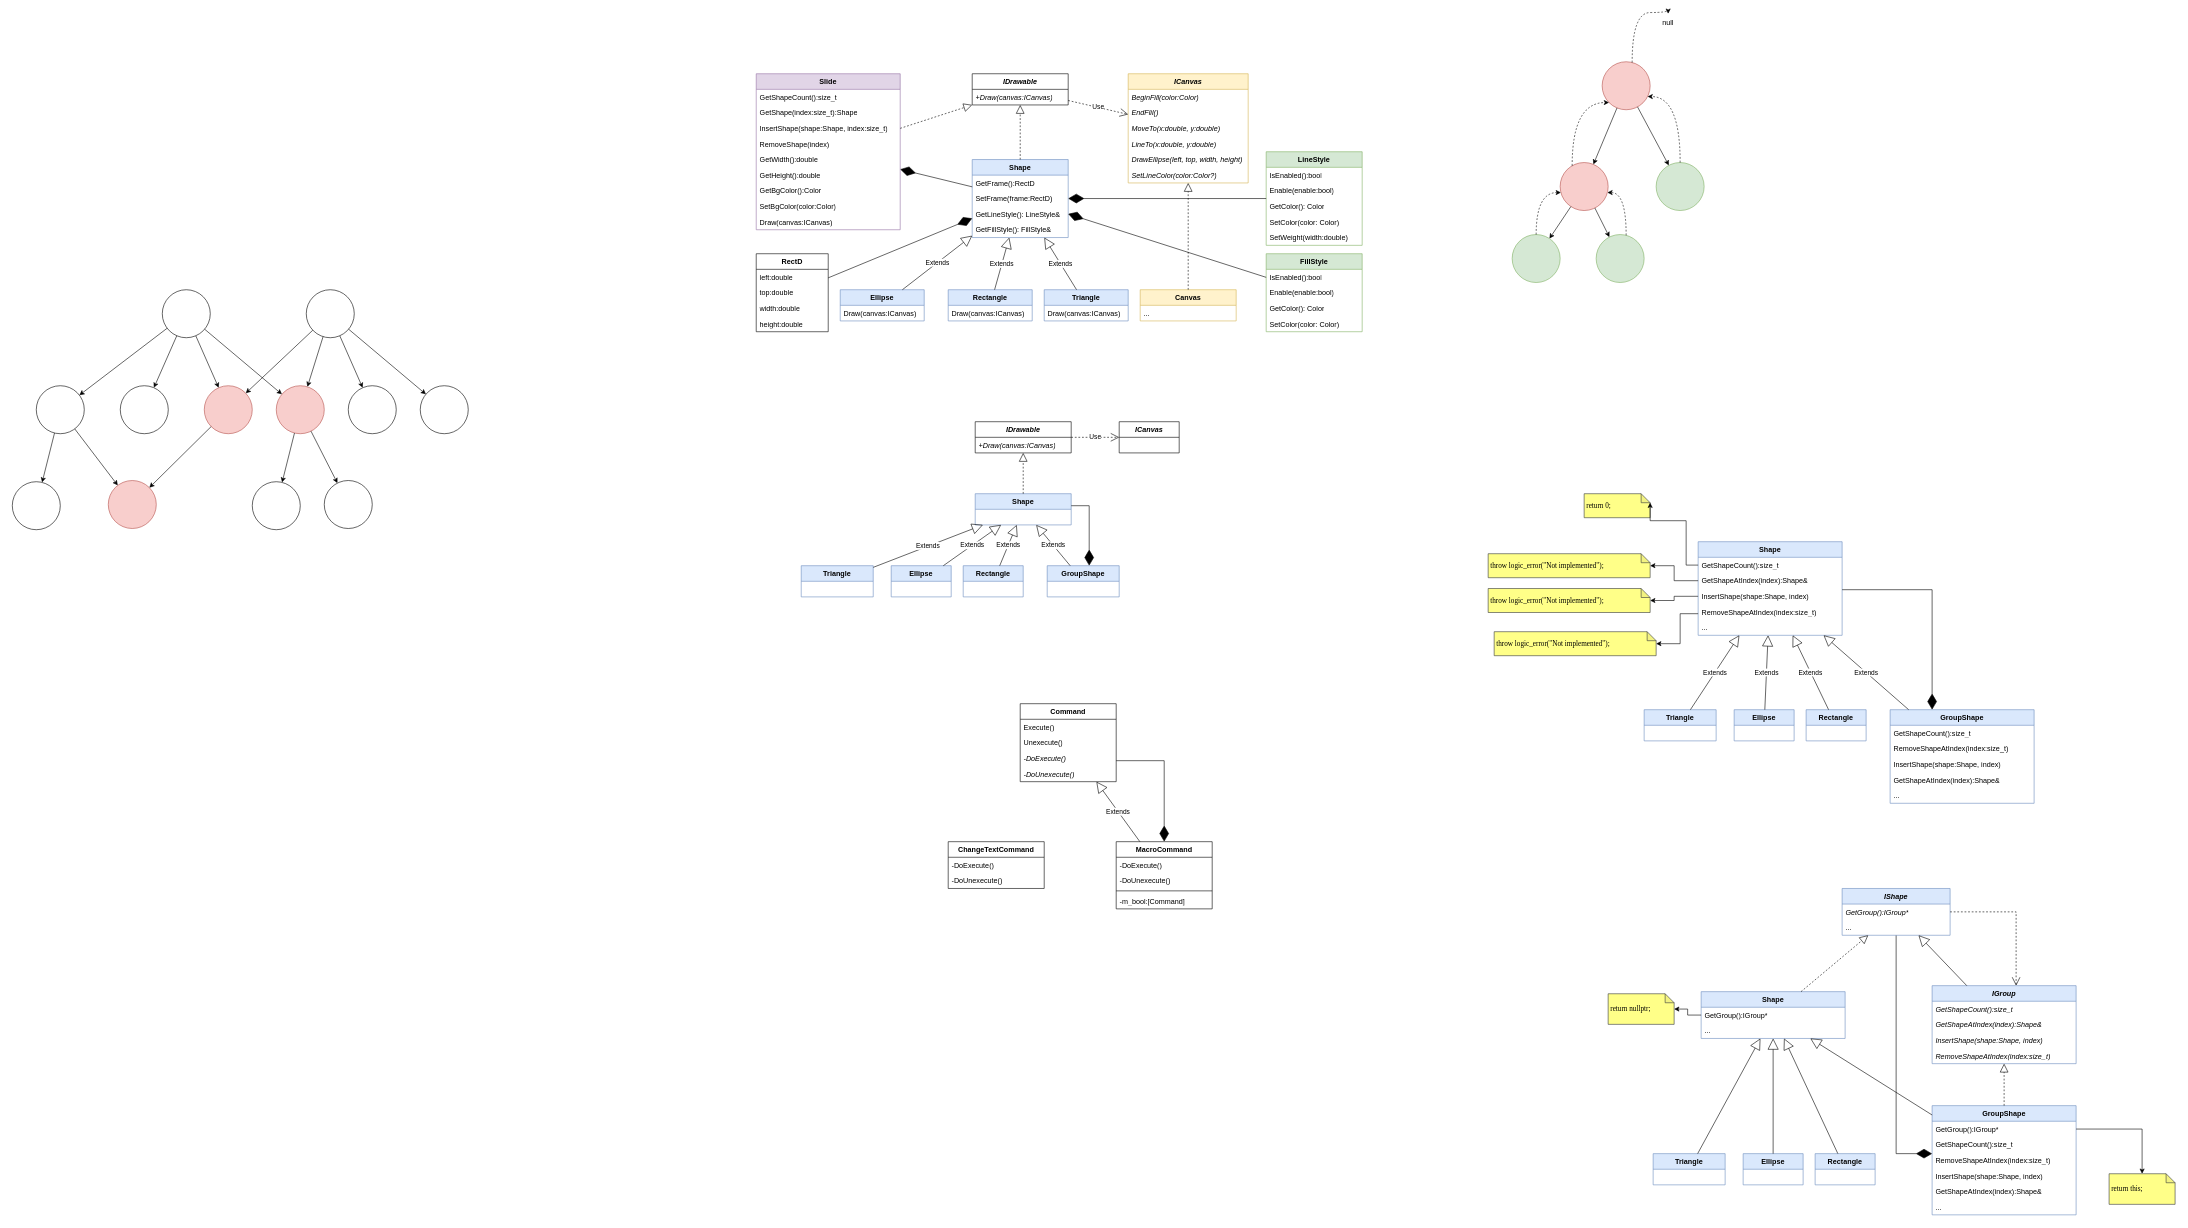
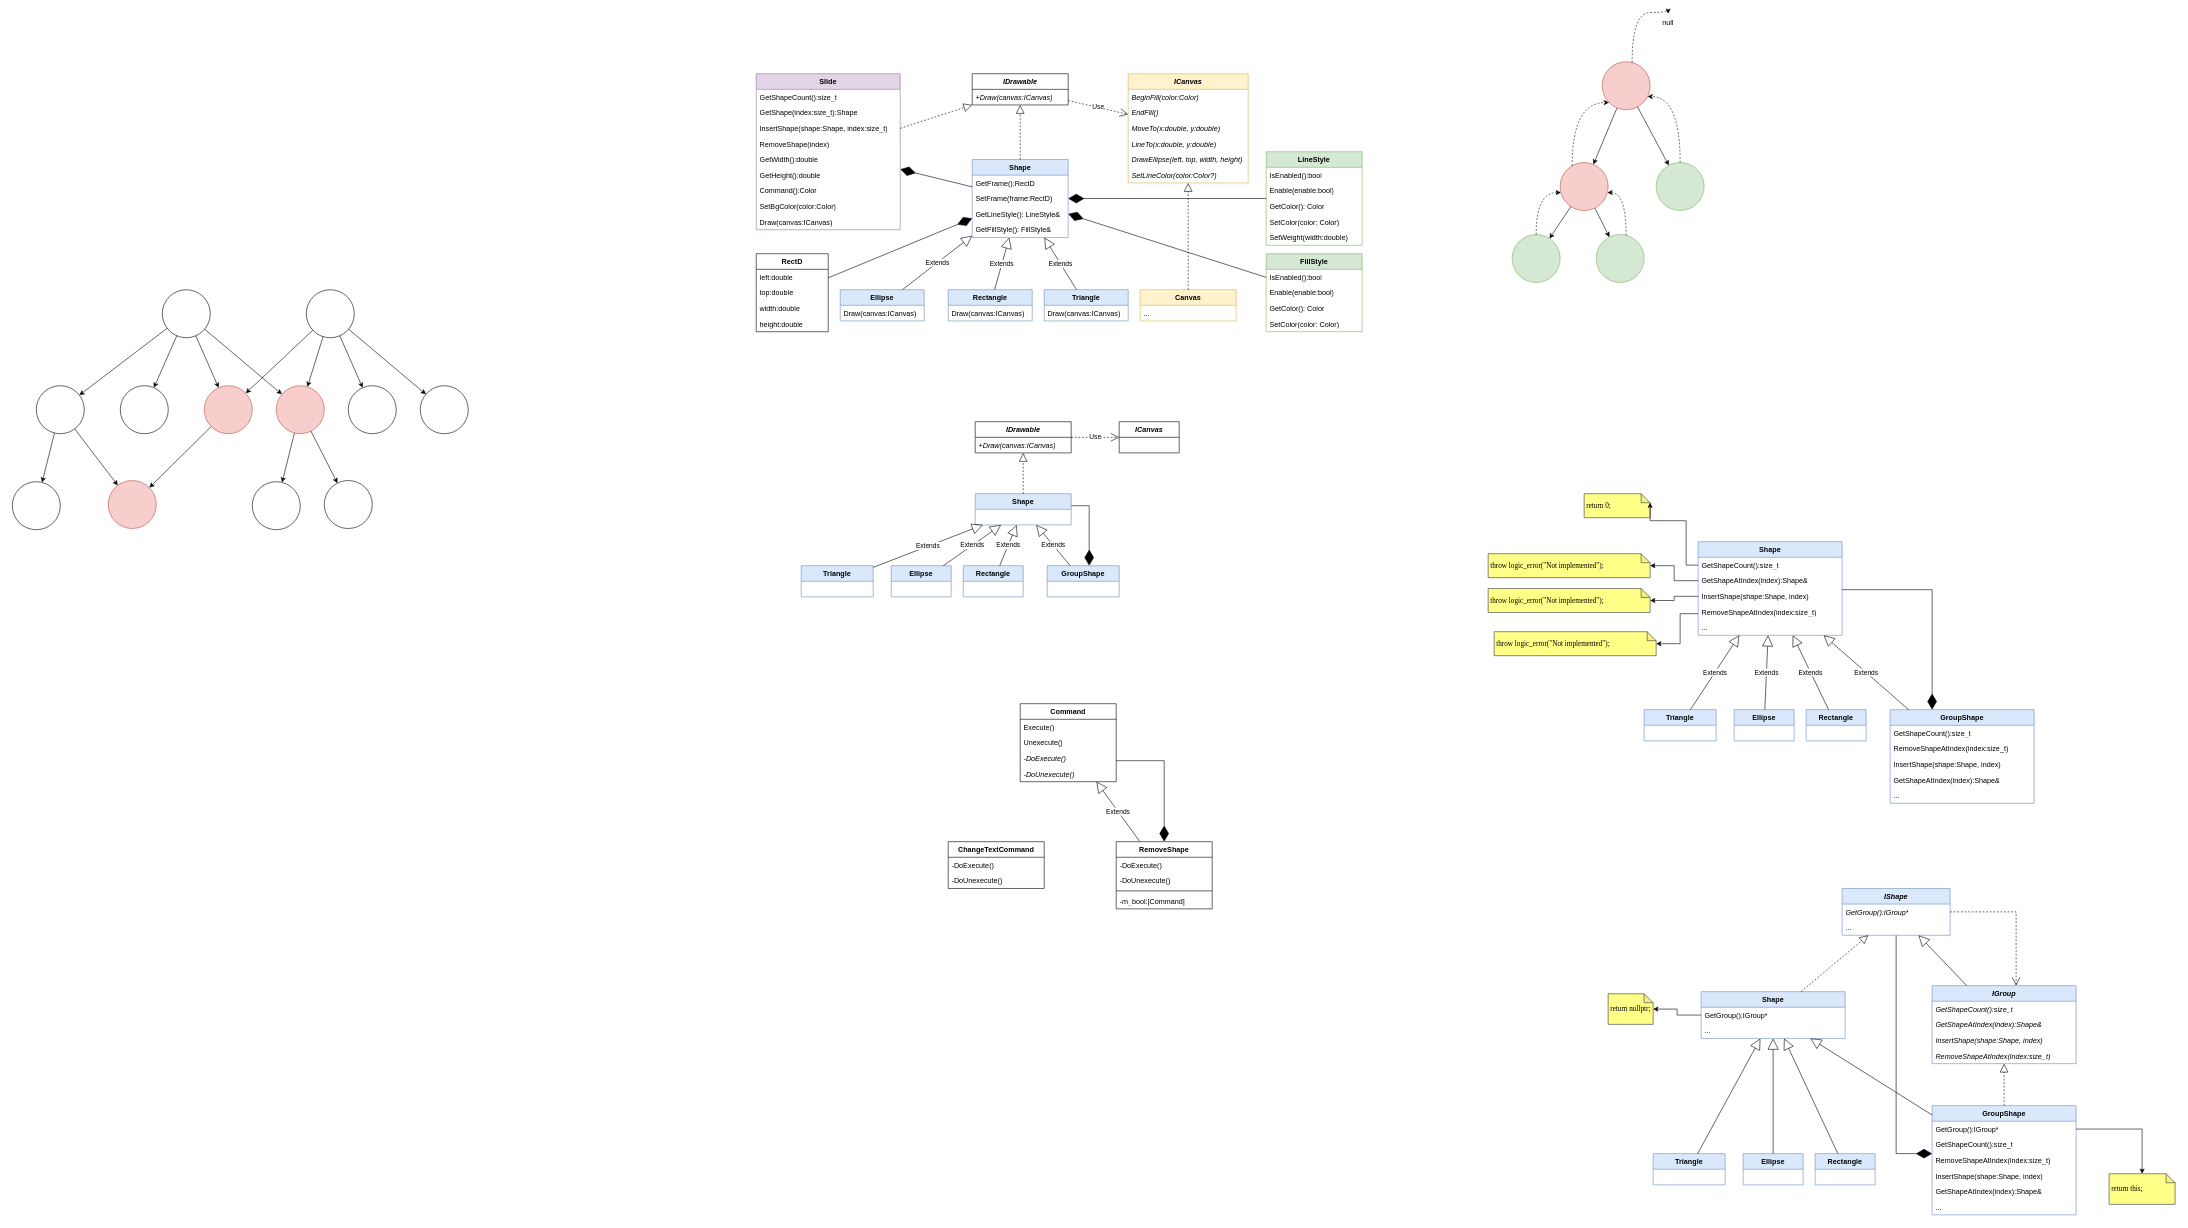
(793, 191) -> (788, 191)
(1164, 850) -> (1164, 850)
(1641, 1009) -> (1631, 1009)
